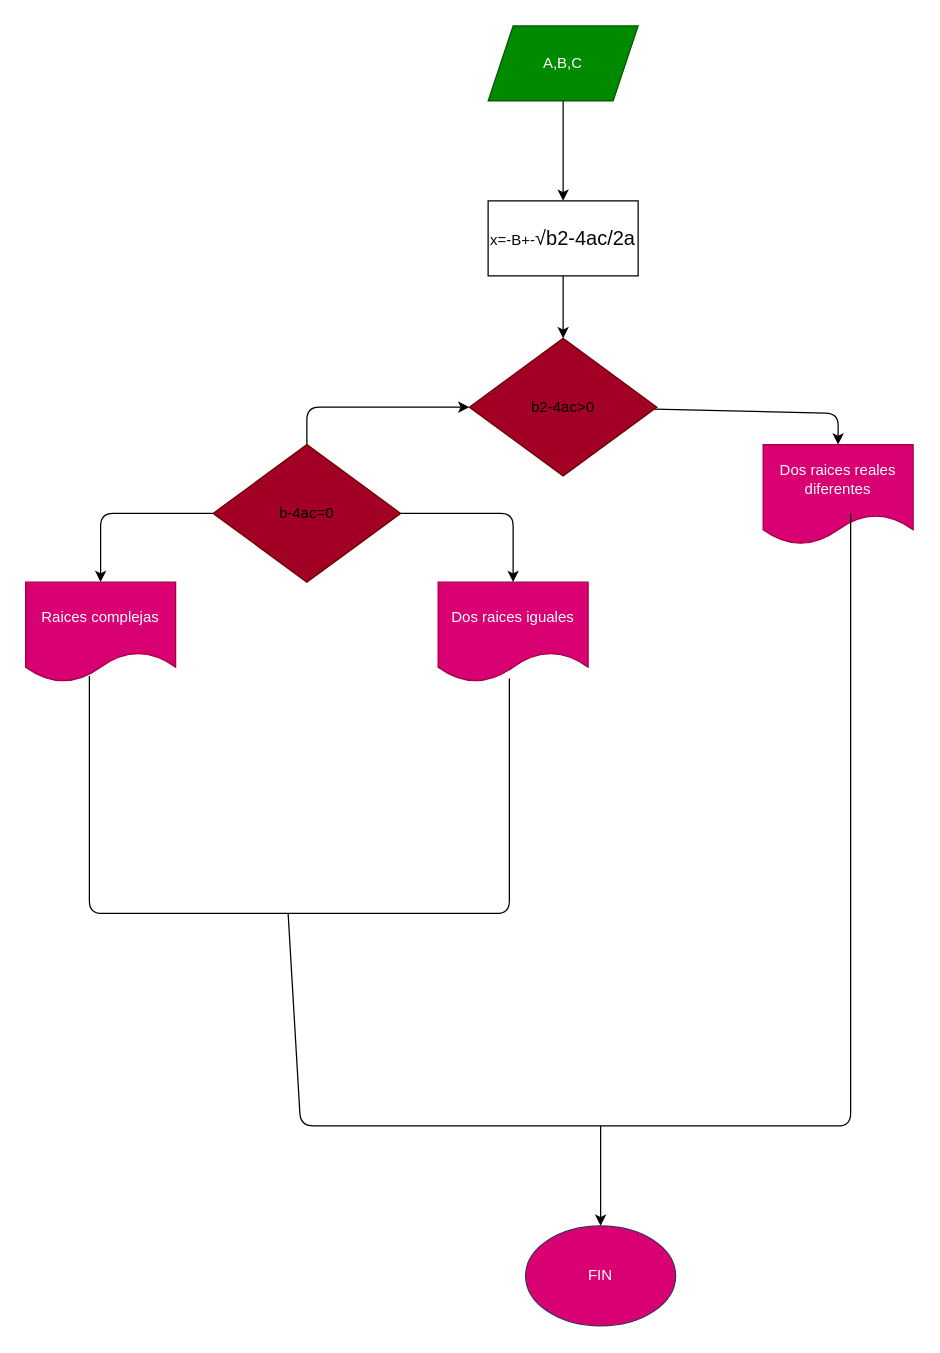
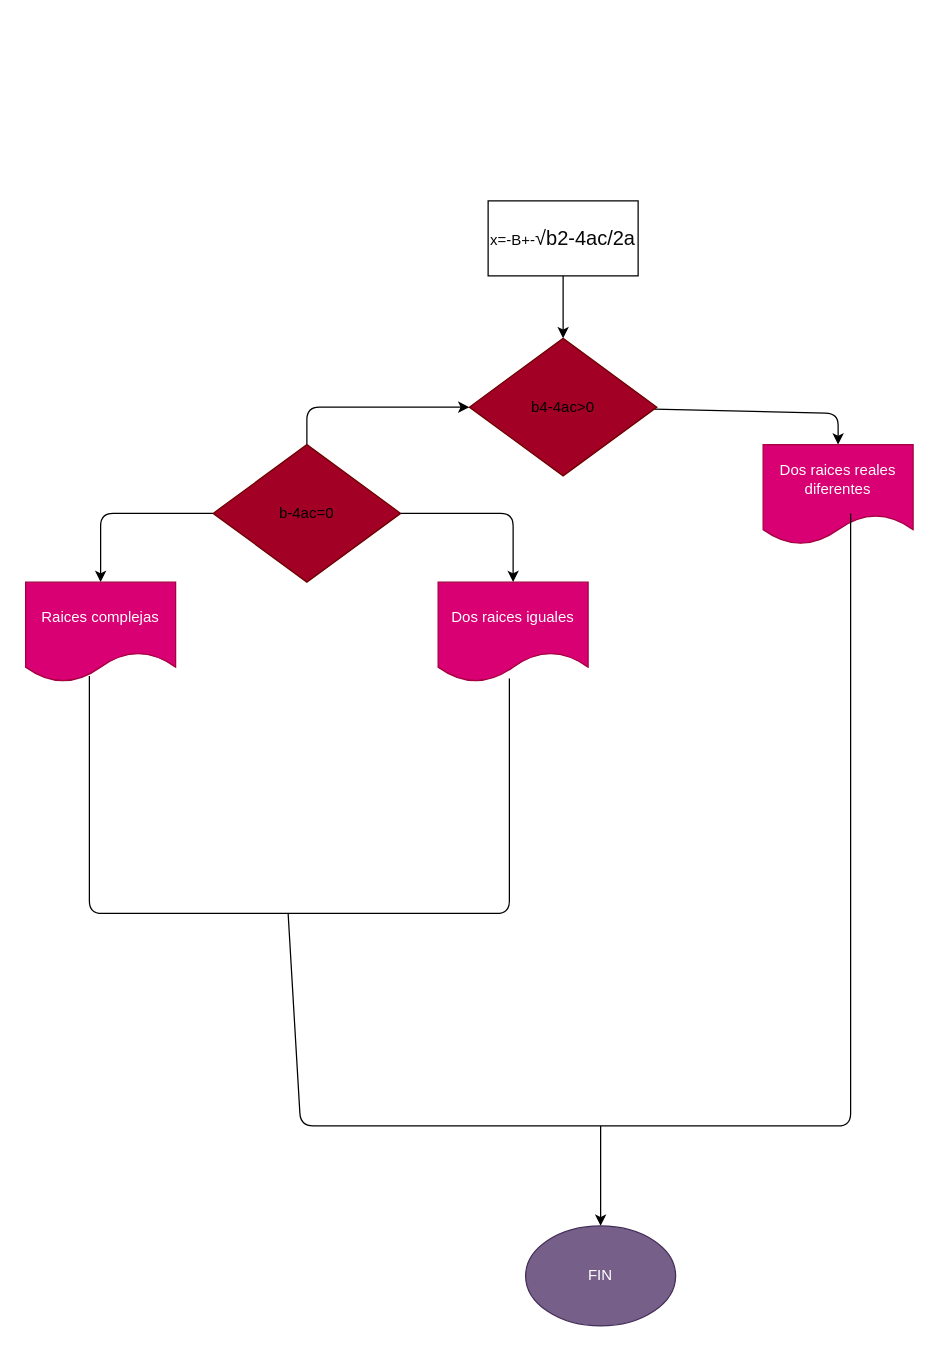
(563, 63) -> none
(563, 147) -> none
(563, 407) -> (563, 407)
(601, 1276) -> (601, 1276)
